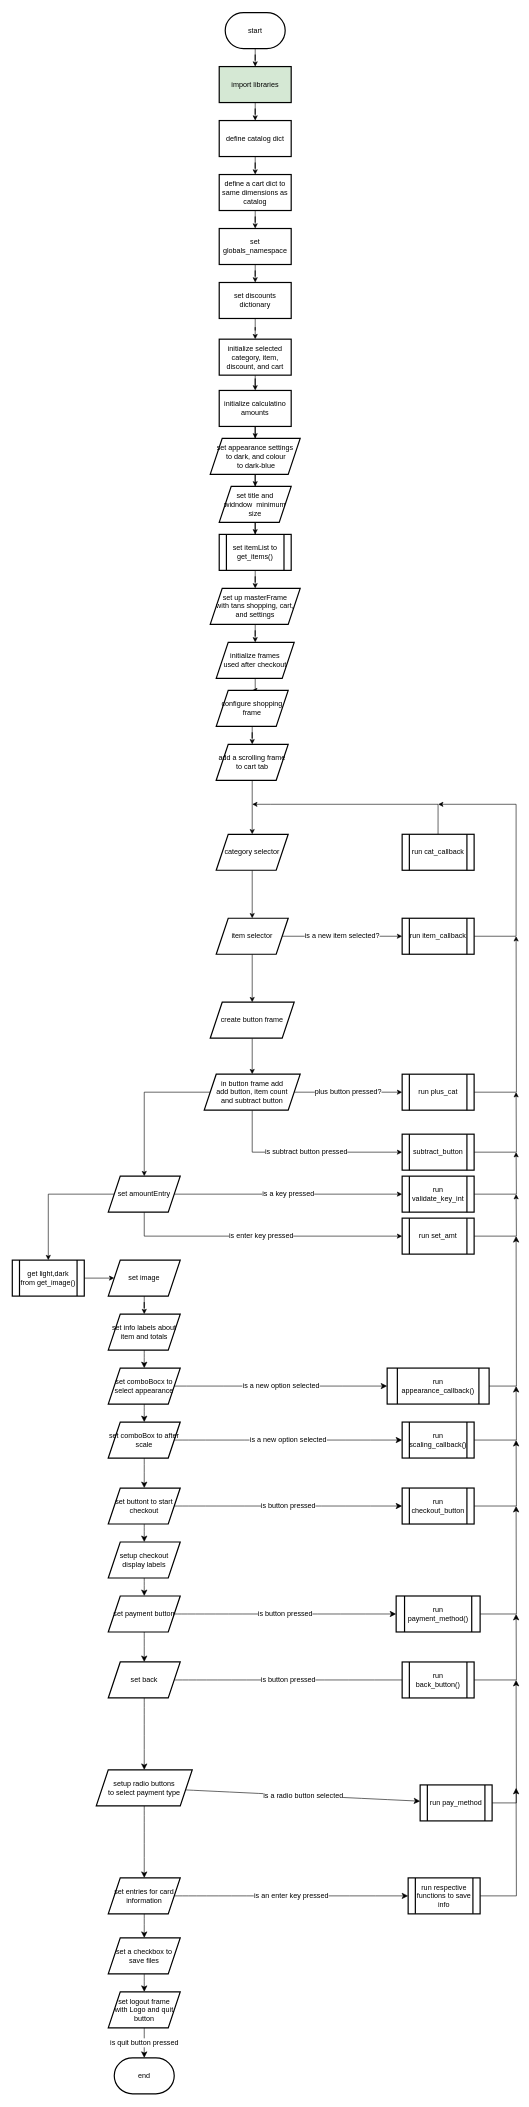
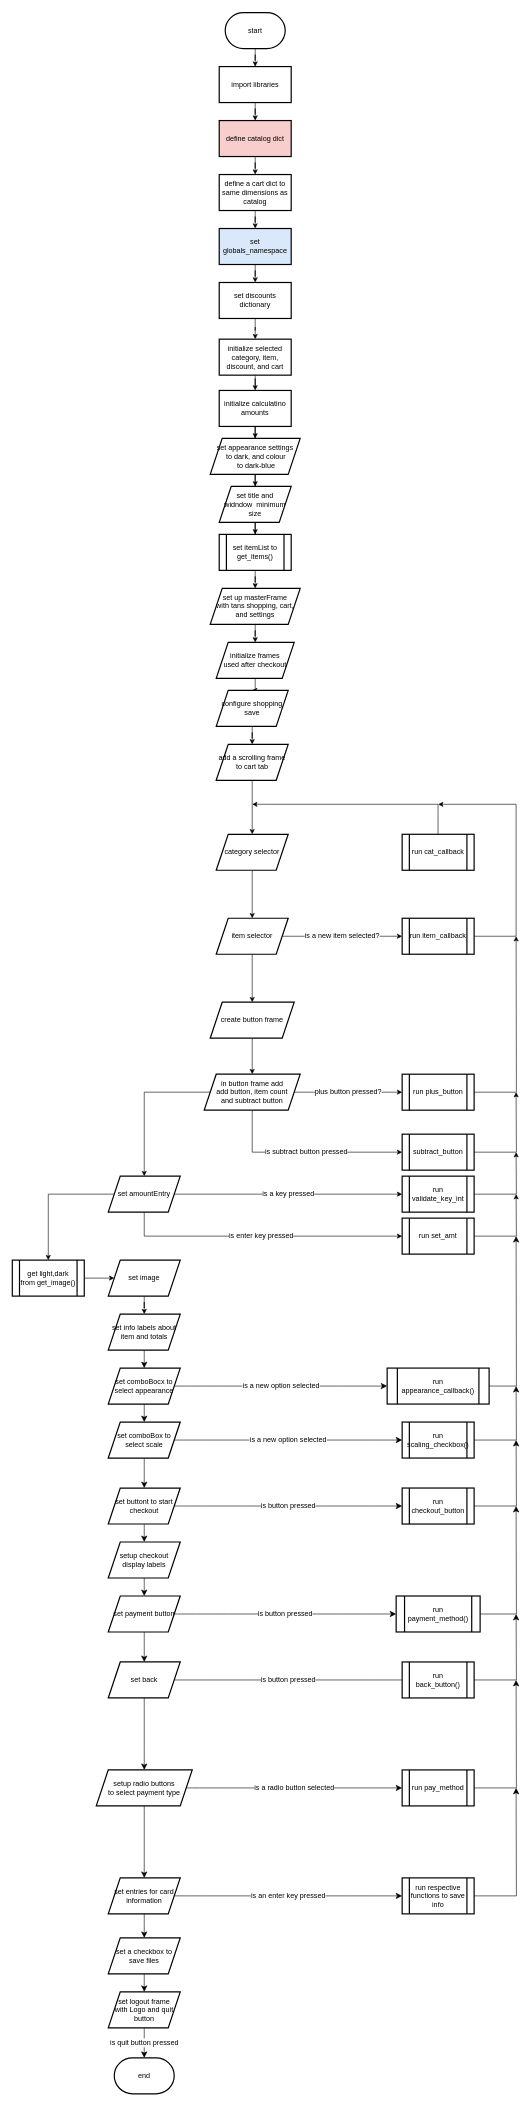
(255, 84) -> (255, 84)
(255, 138) -> (255, 138)
(255, 246) -> (255, 246)
(252, 708) -> (252, 708)
(438, 1092) -> (438, 1092)
(144, 1440) -> (144, 1440)
(438, 1440) -> (438, 1440)
(456, 1803) -> (438, 1788)
(444, 1896) -> (438, 1896)
